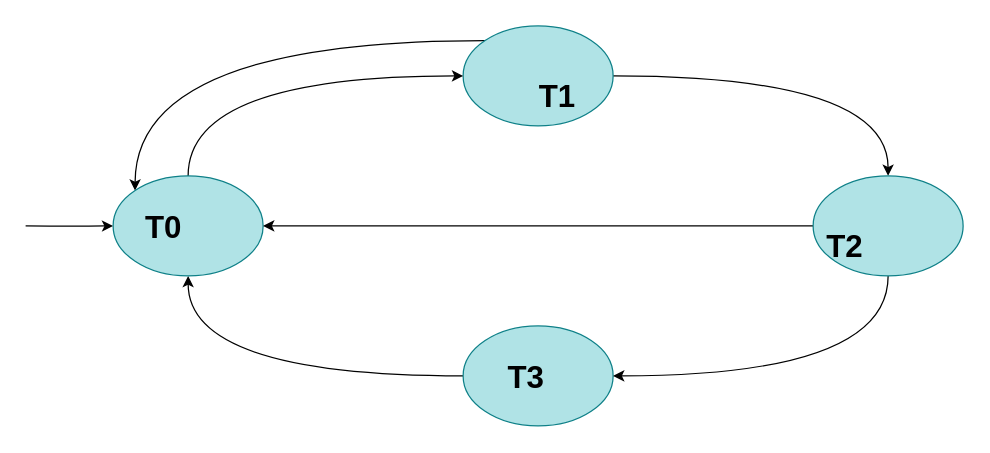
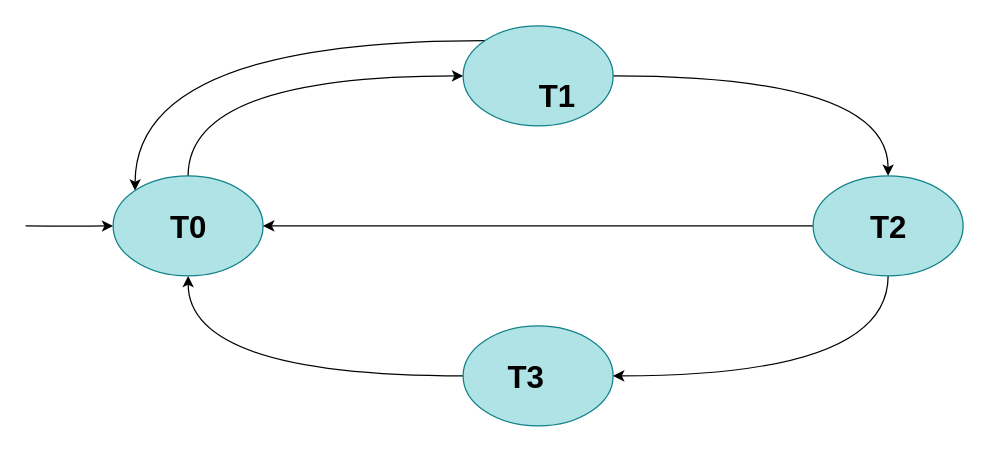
(163, 226) -> (188, 226)
(844, 244) -> (888, 226)
